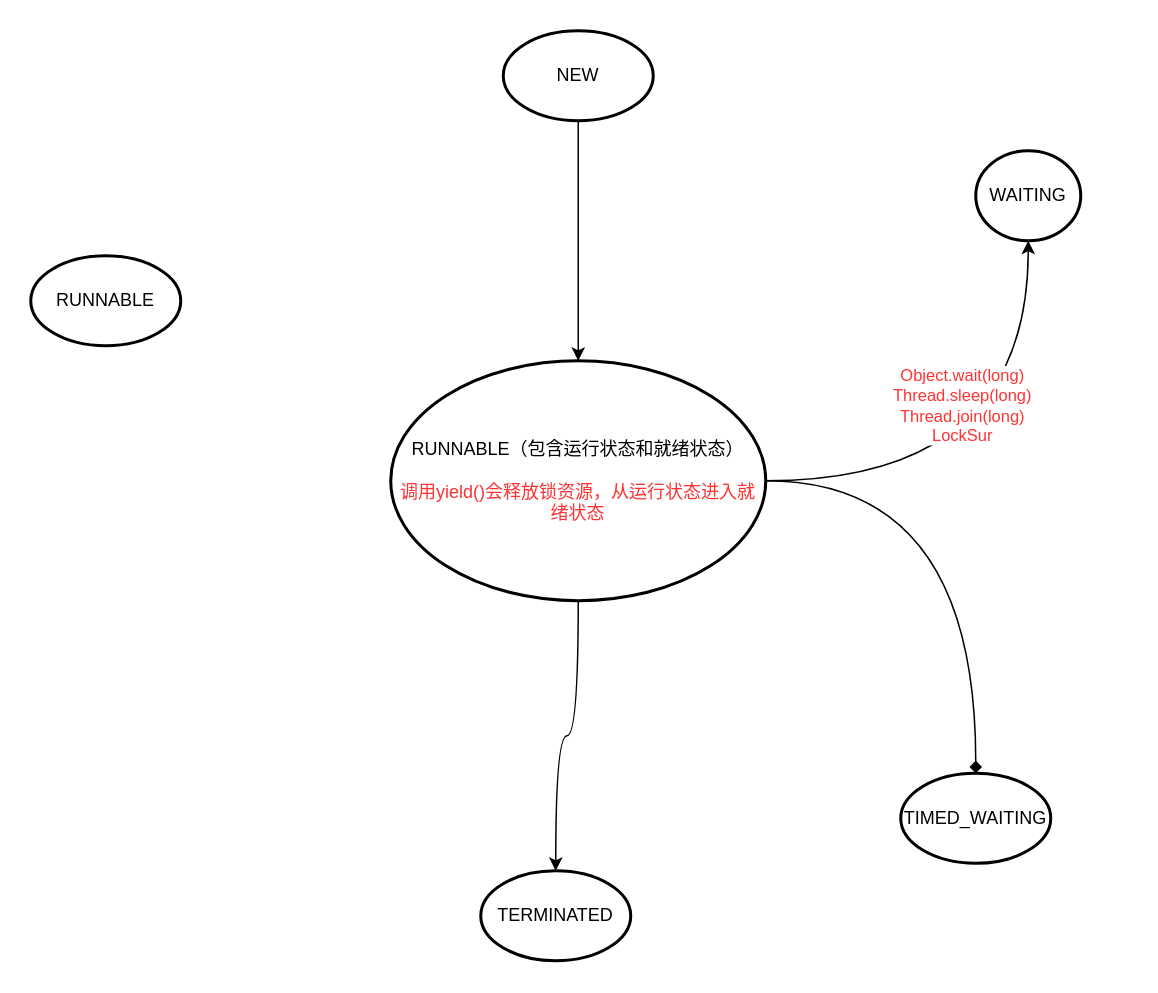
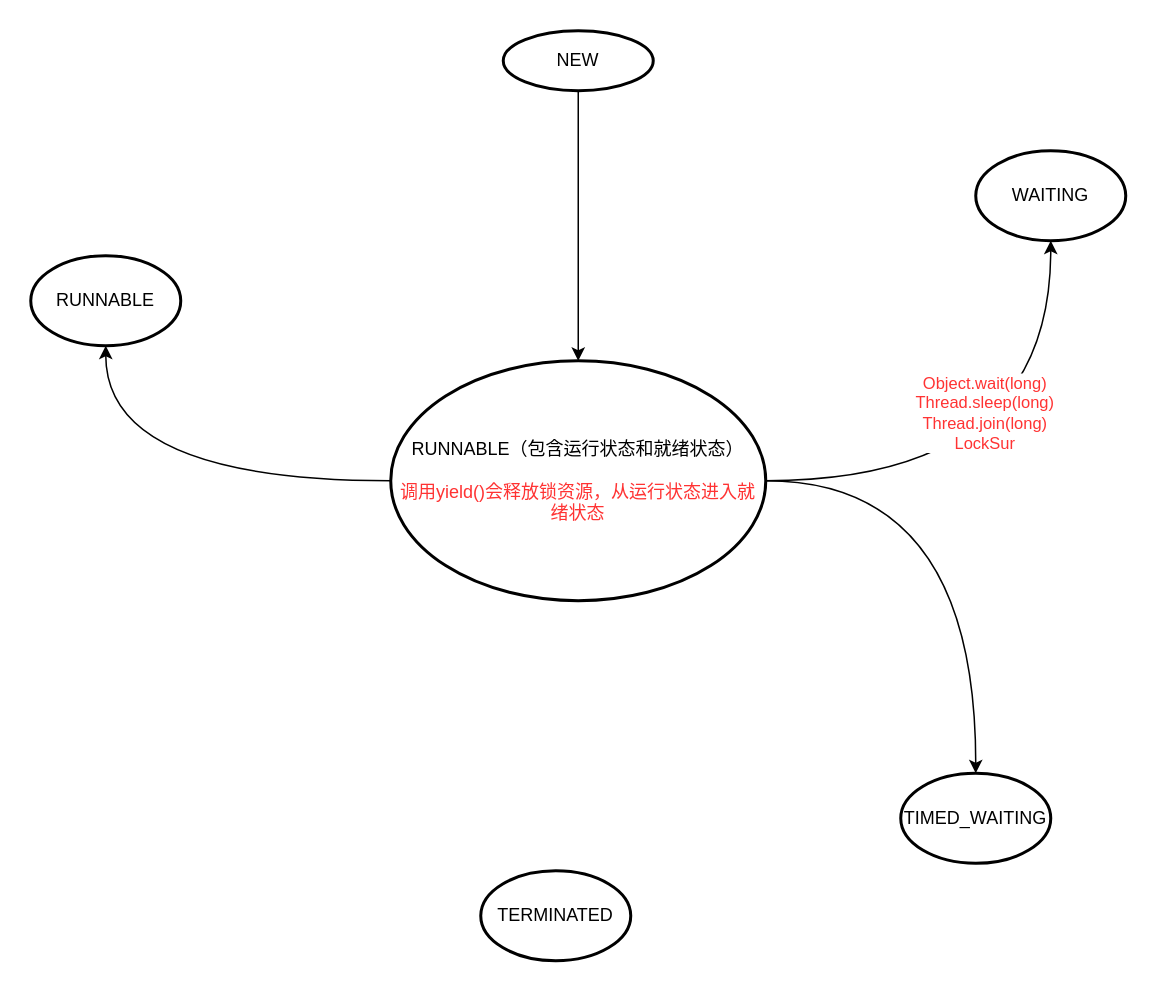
(578, 76) -> (578, 61)
(1028, 196) -> (1051, 196)
(571, 731) -> (221, 464)
(976, 761) -> (976, 762)
